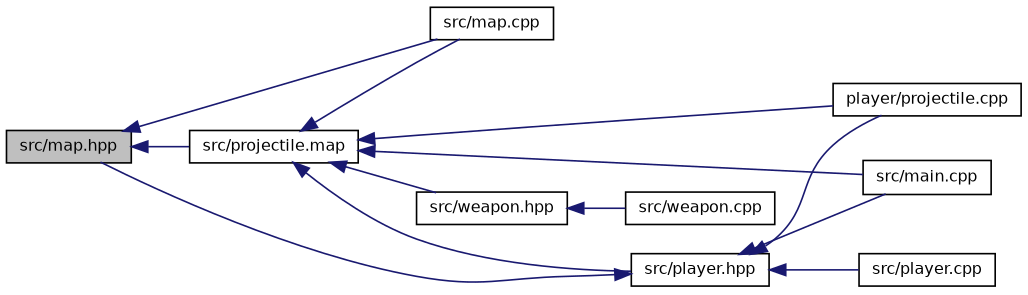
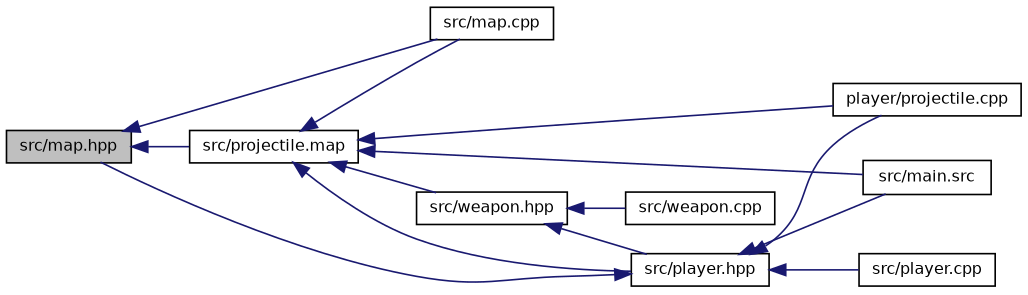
(927, 177) -> (927, 177)
none -> (604, 241)
